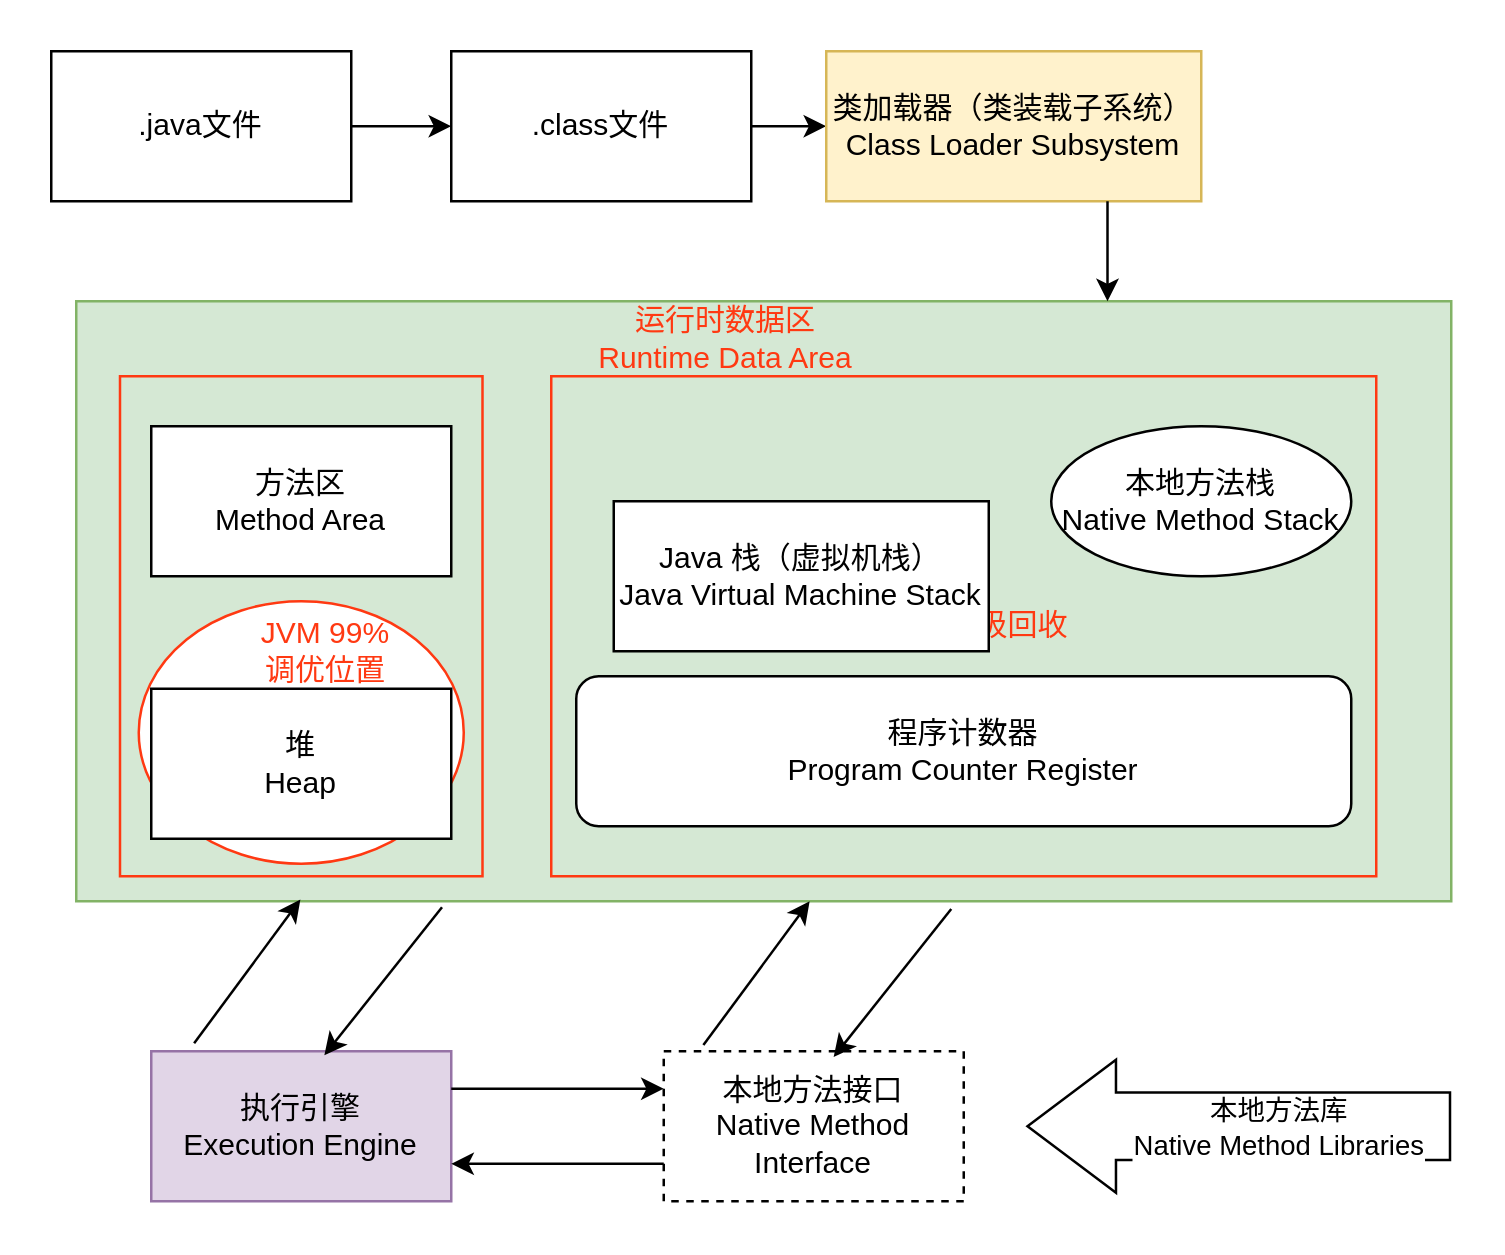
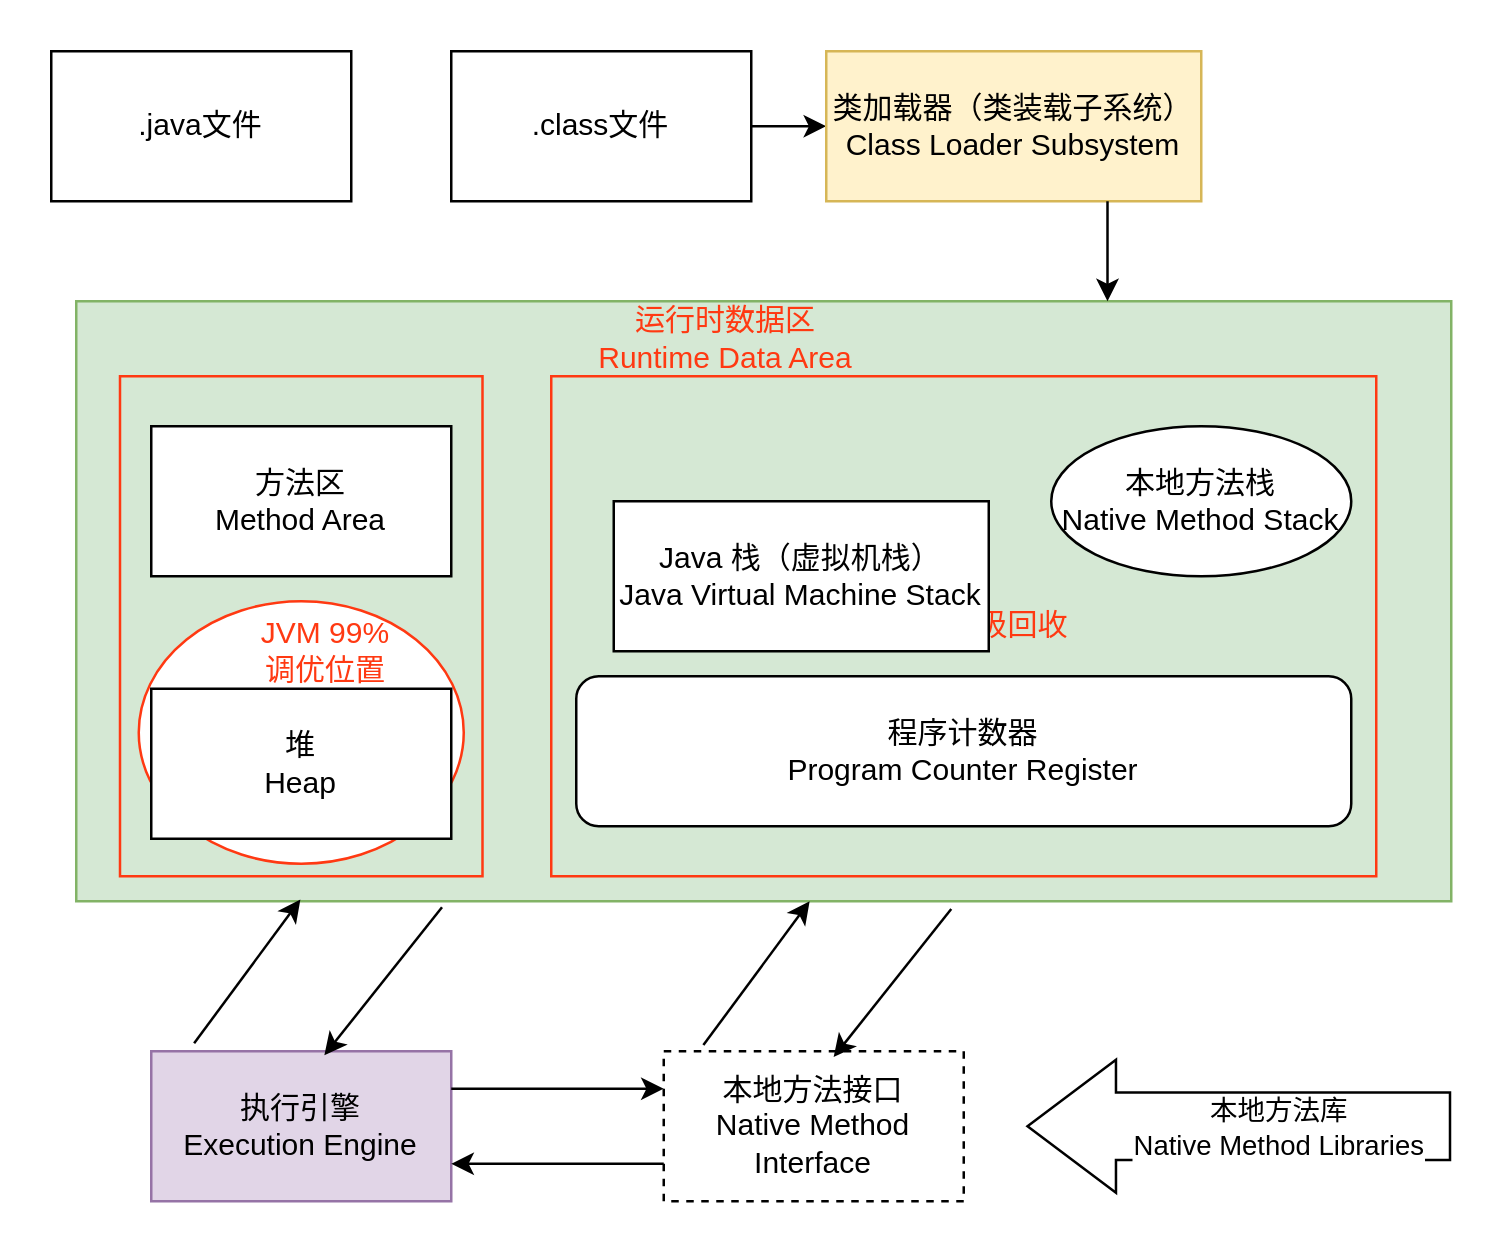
(393, 126) -> none
